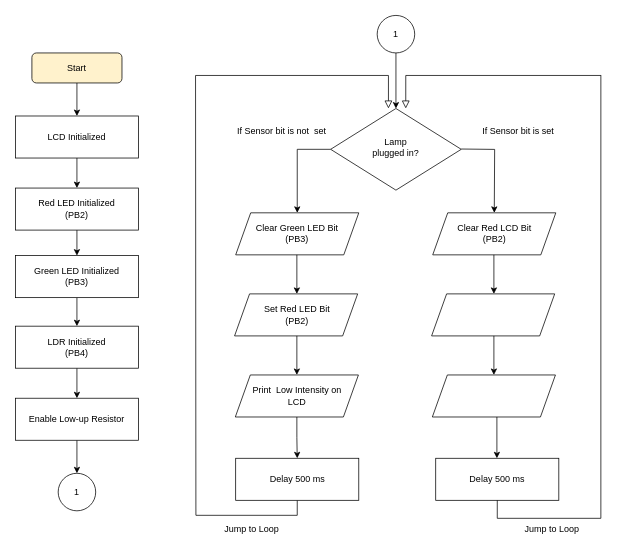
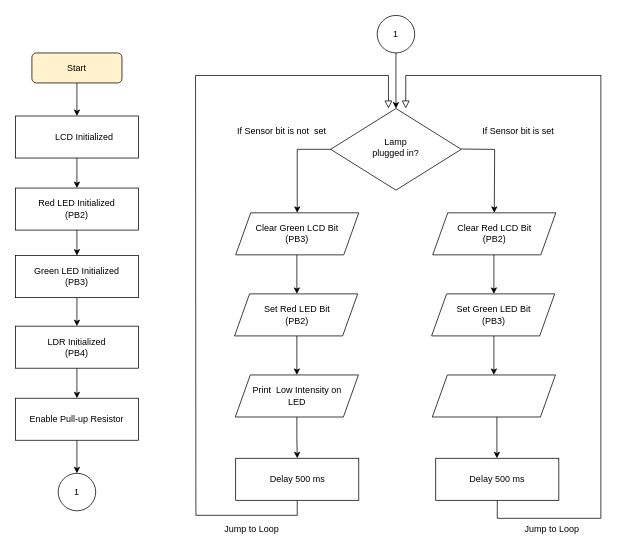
(77, 137) -> (84, 137)
(297, 234) -> (297, 234)
none -> (494, 315)
(297, 396) -> (297, 396)
(77, 419) -> (77, 419)
